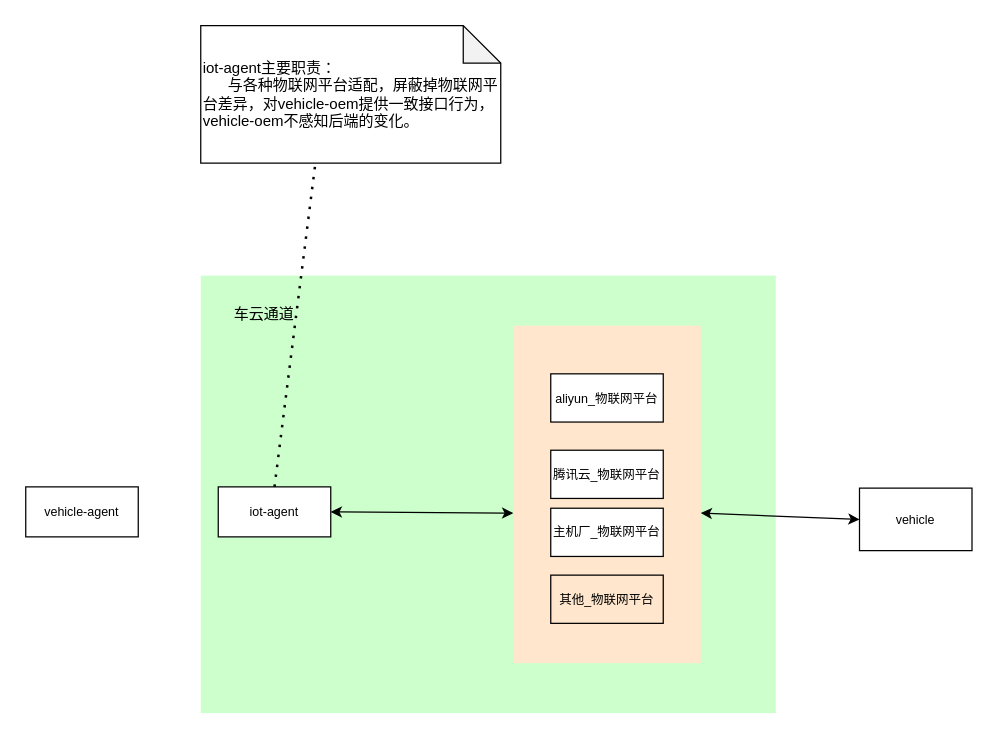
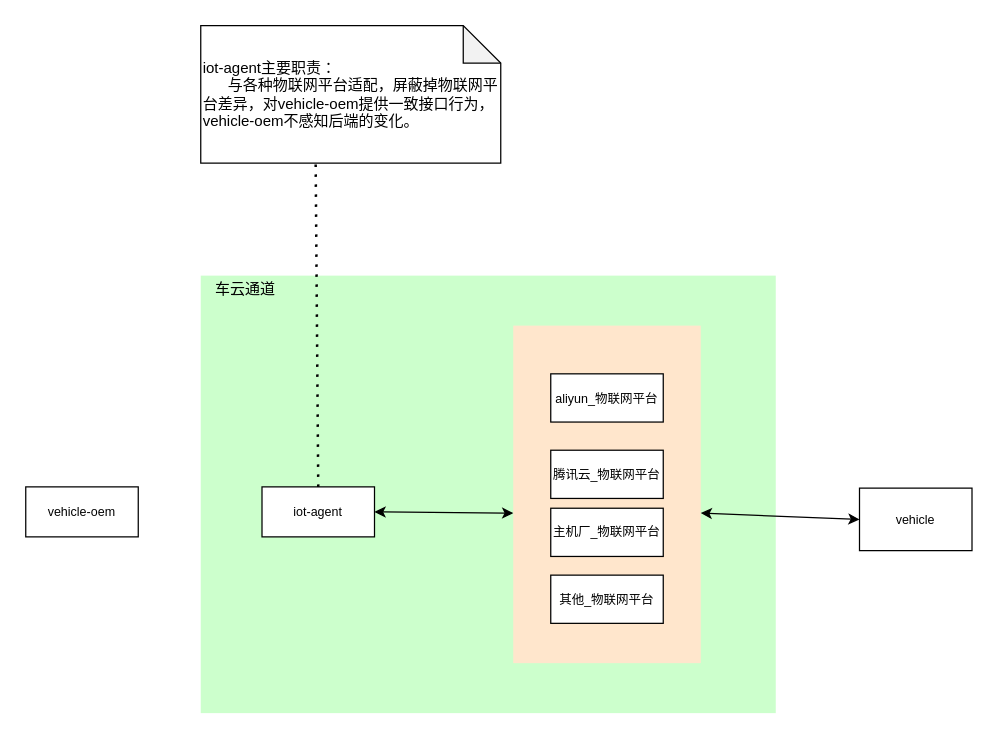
(264, 315) -> (246, 290)
(82, 512) -> (82, 512)
(274, 512) -> (318, 512)
(607, 599) -> (607, 599)
